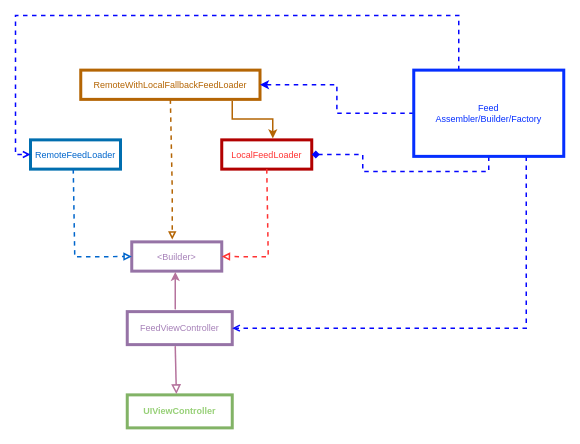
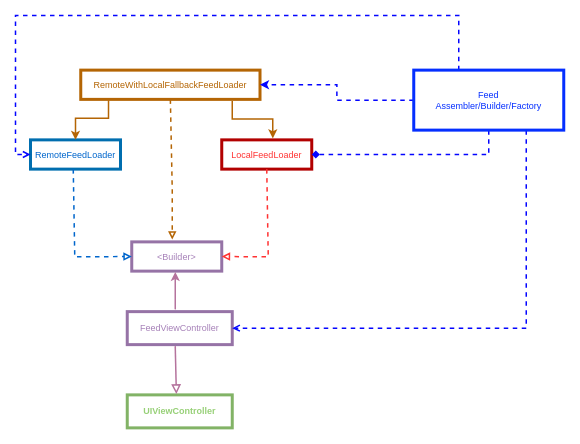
(489, 113) -> (489, 100)
none -> (93, 118)
